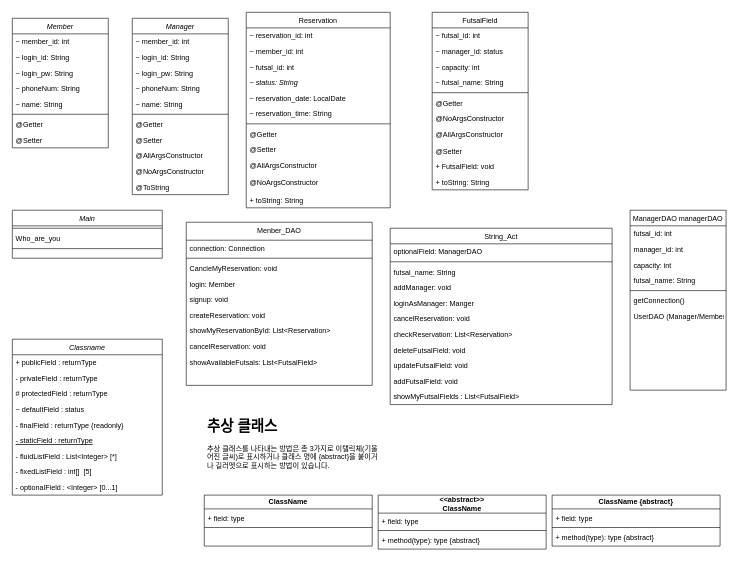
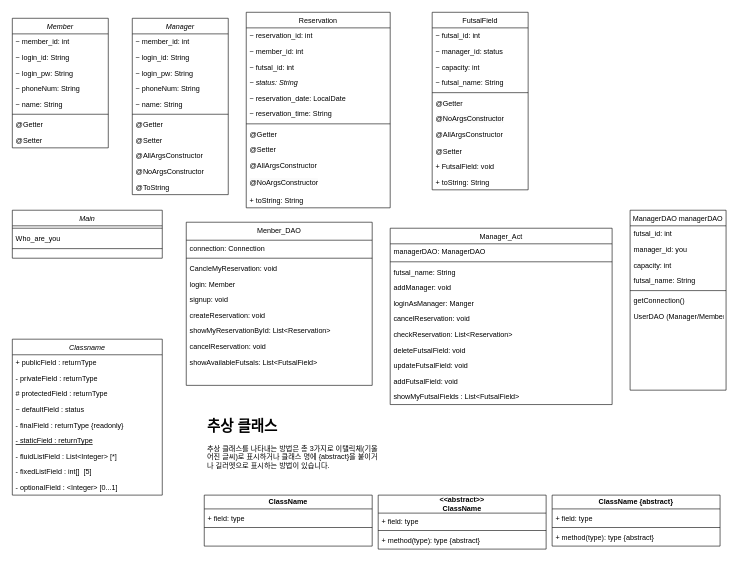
(501, 236) -> (501, 236)
(660, 250) -> (661, 250)
(438, 252) -> (436, 252)
